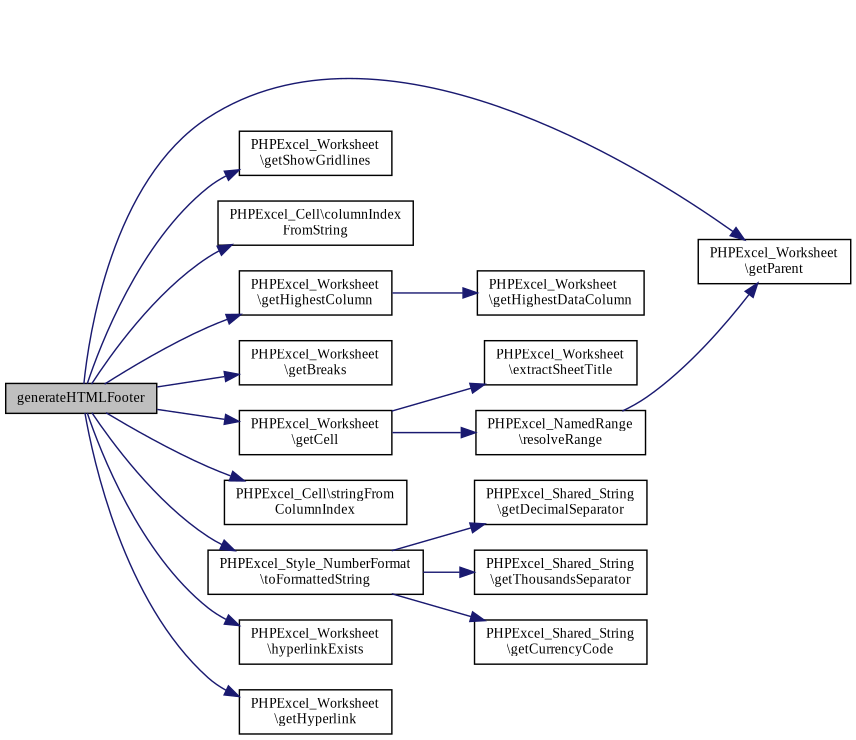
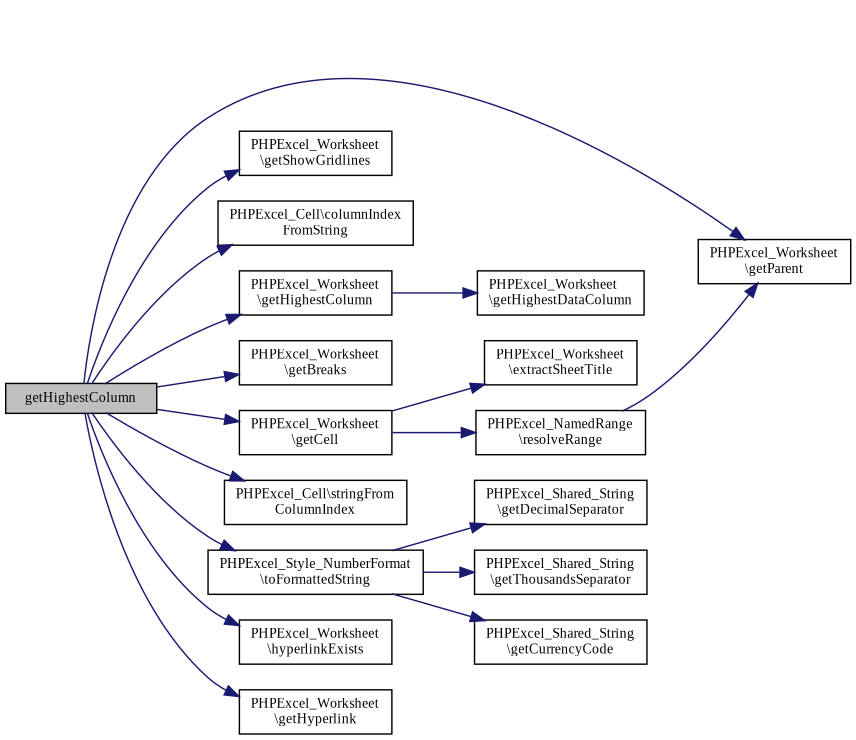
(81, 398) -> (81, 398)
